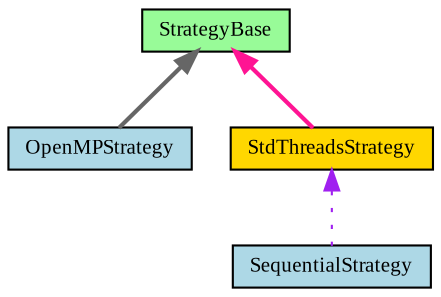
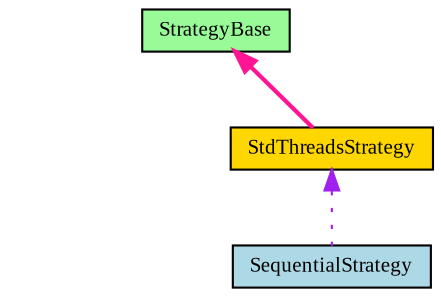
(100, 149) -> none
